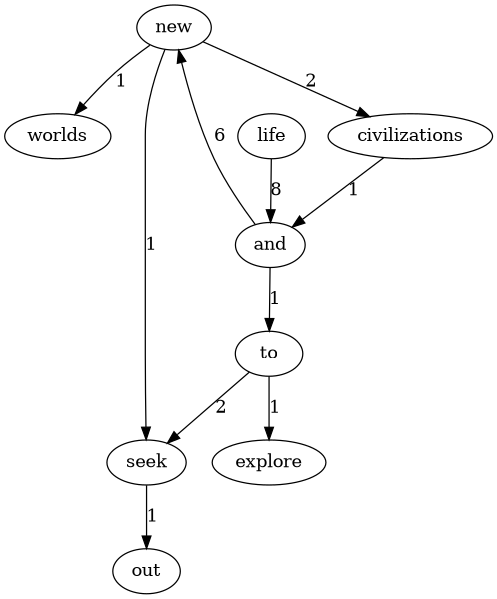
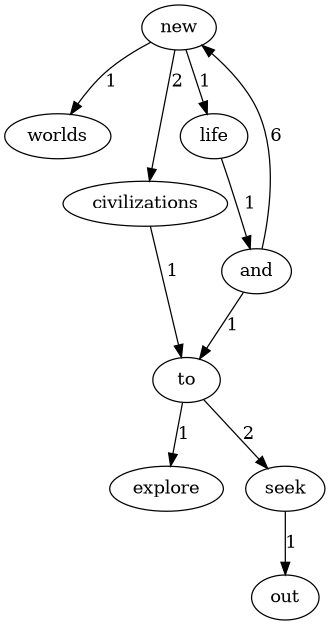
(343, 189) -> (164, 286)
(277, 191) -> (250, 204)
(145, 237) -> (195, 76)
